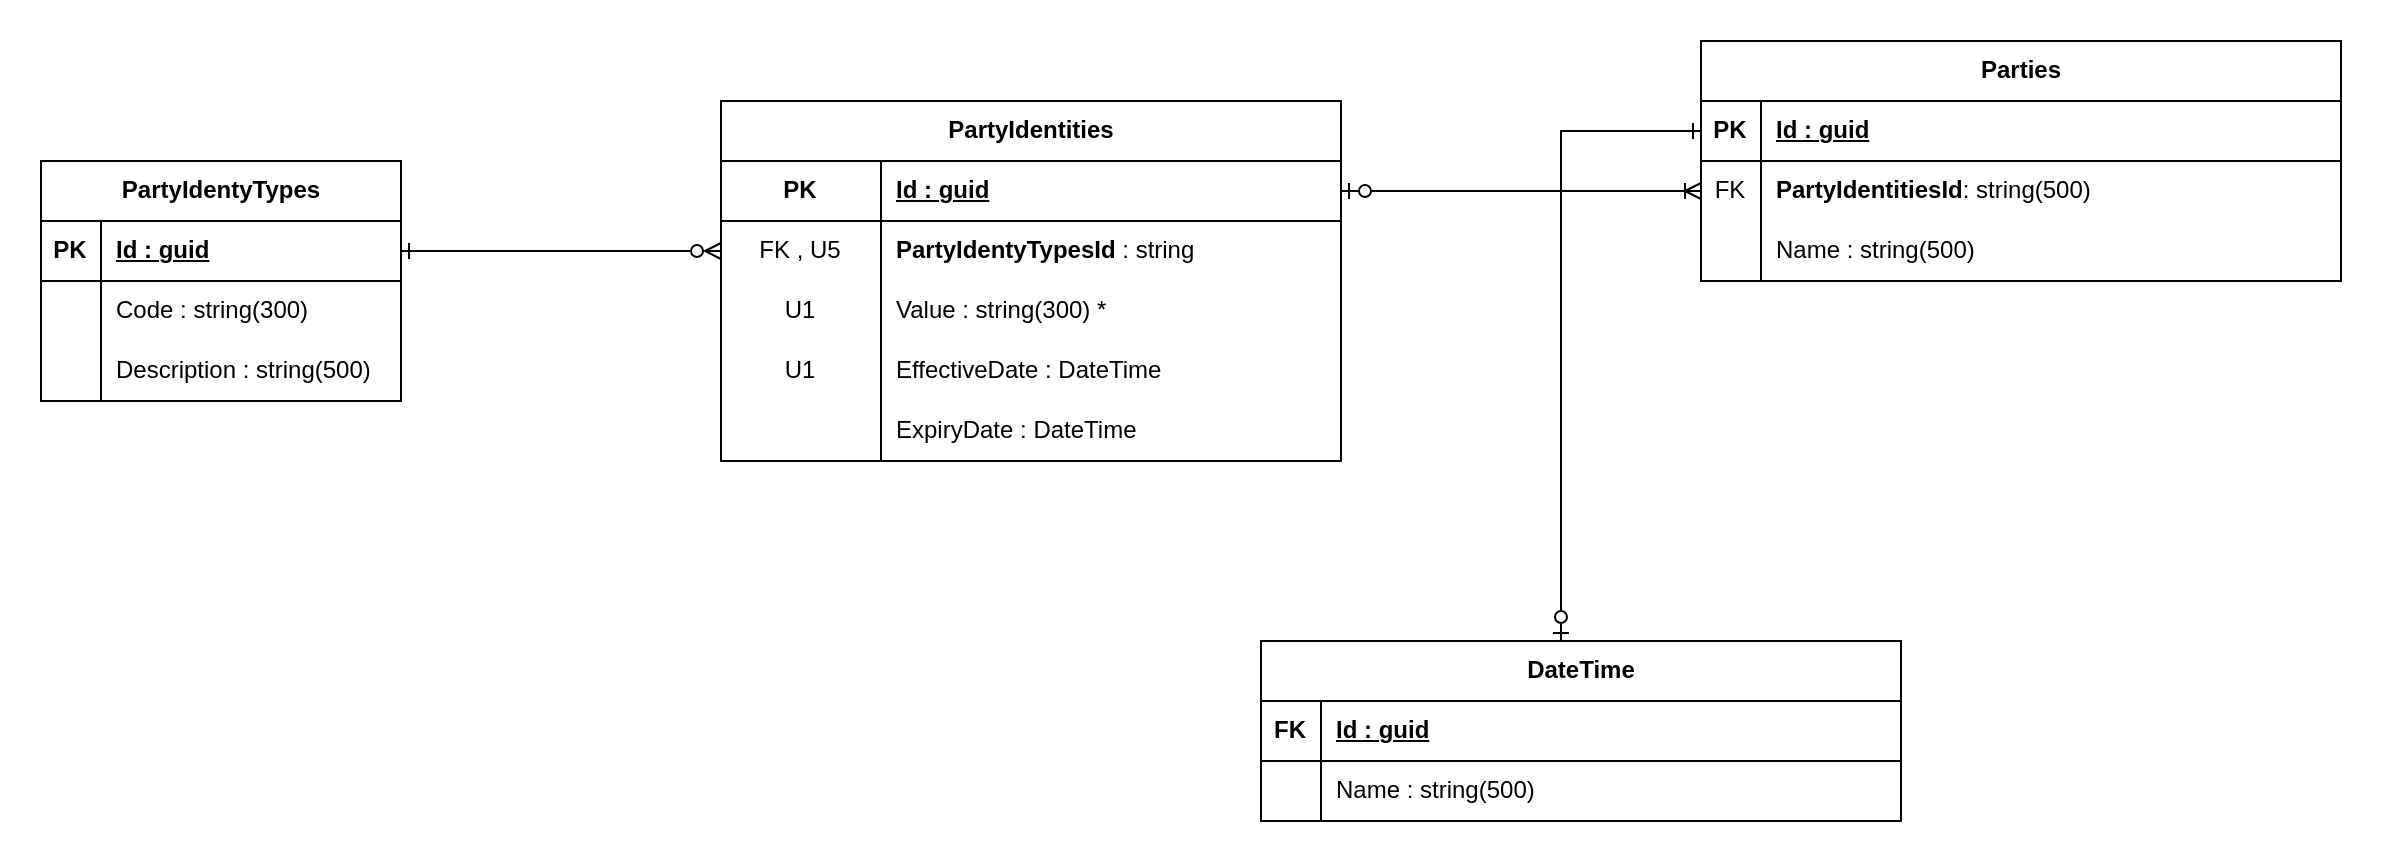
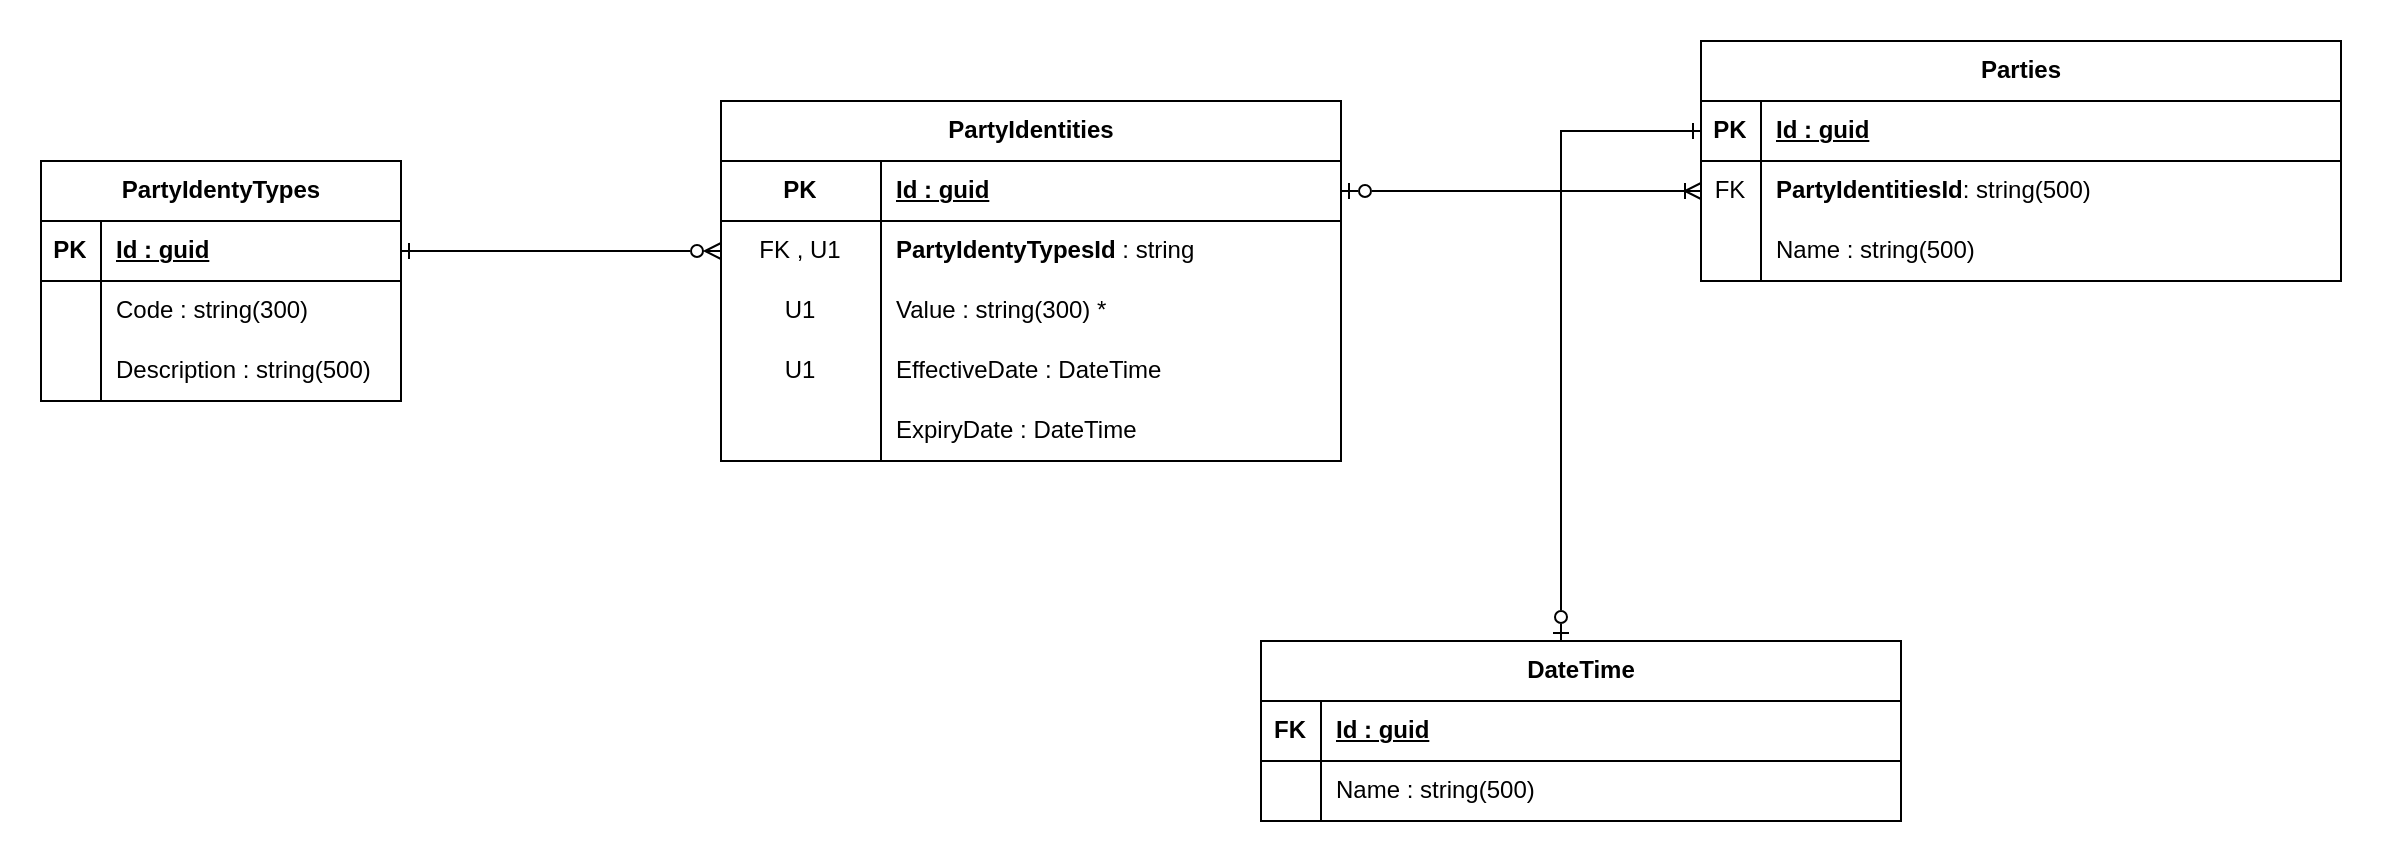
(801, 251) -> (801, 251)
